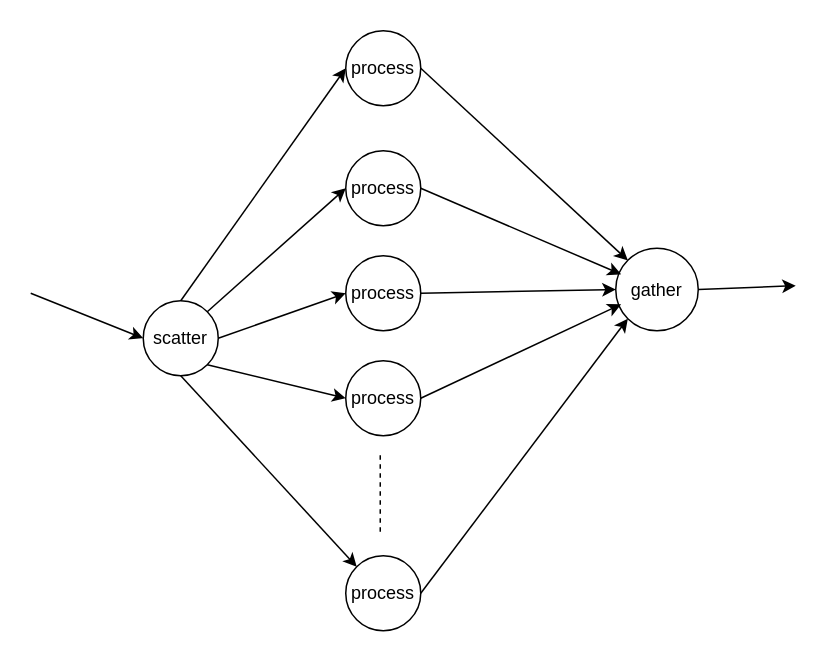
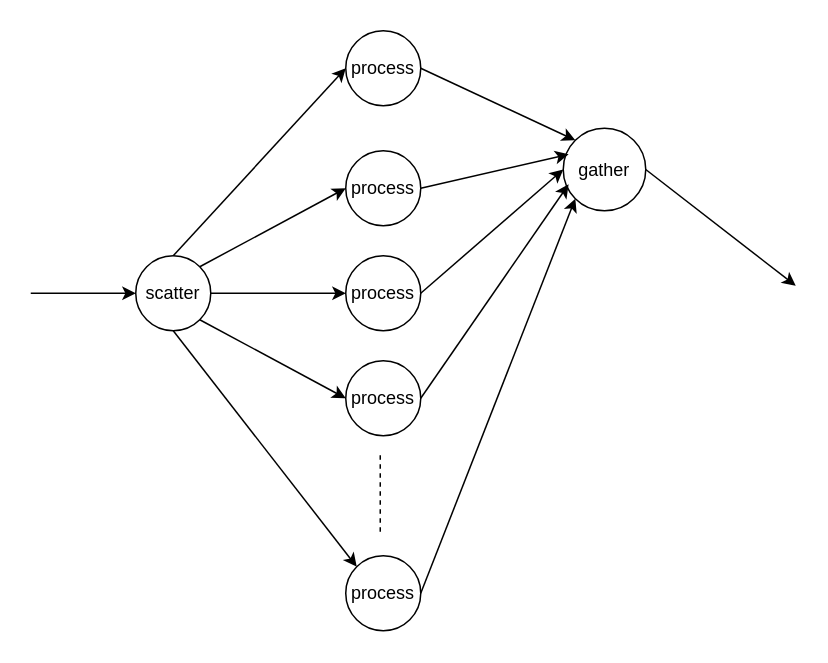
(657, 290) -> (605, 170)
(181, 338) -> (173, 293)
